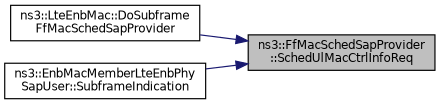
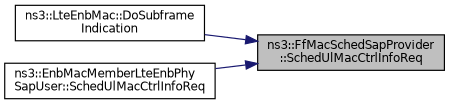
(105, 23) -> (110, 23)
(105, 81) -> (110, 81)
